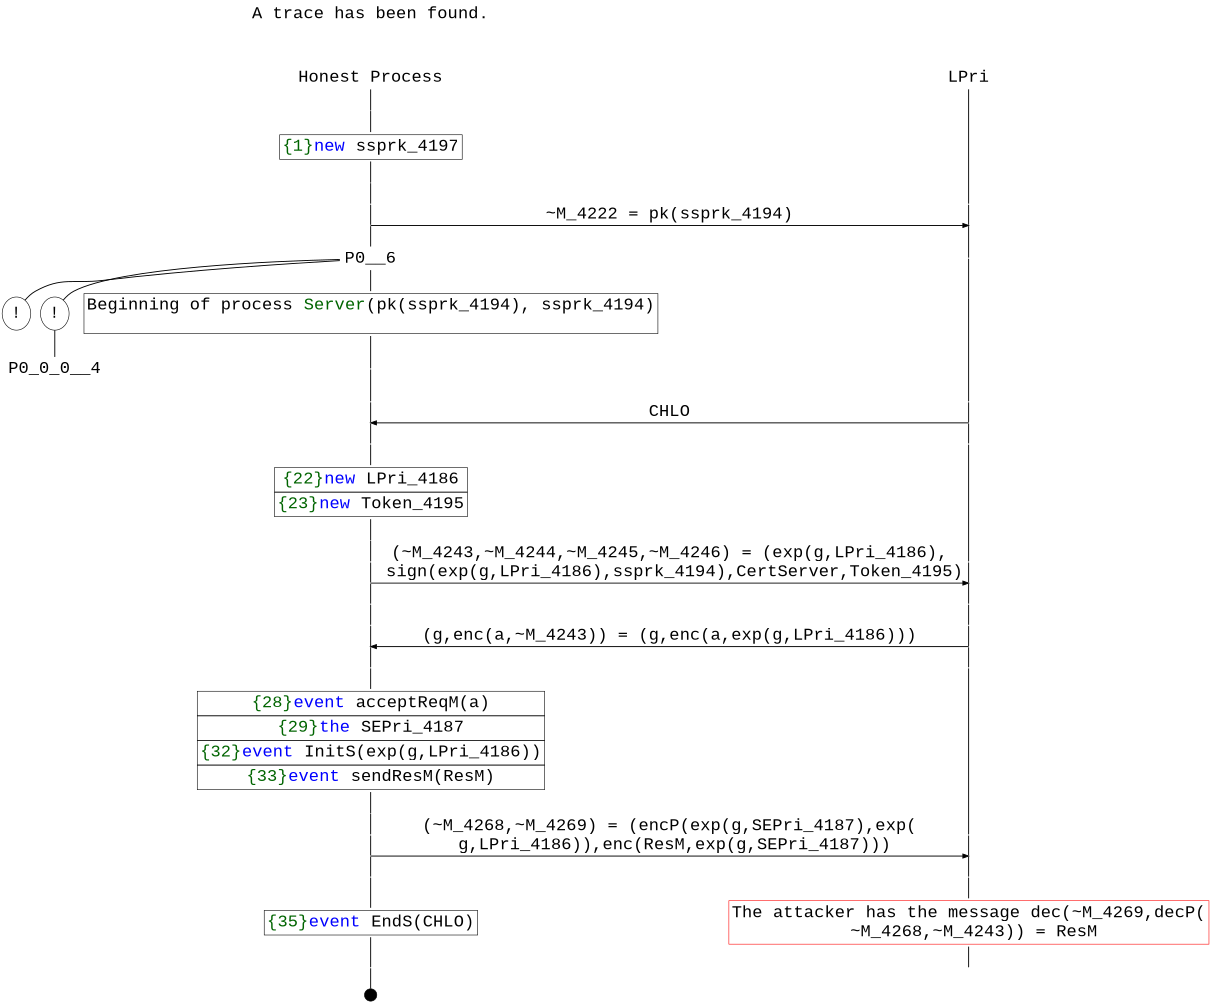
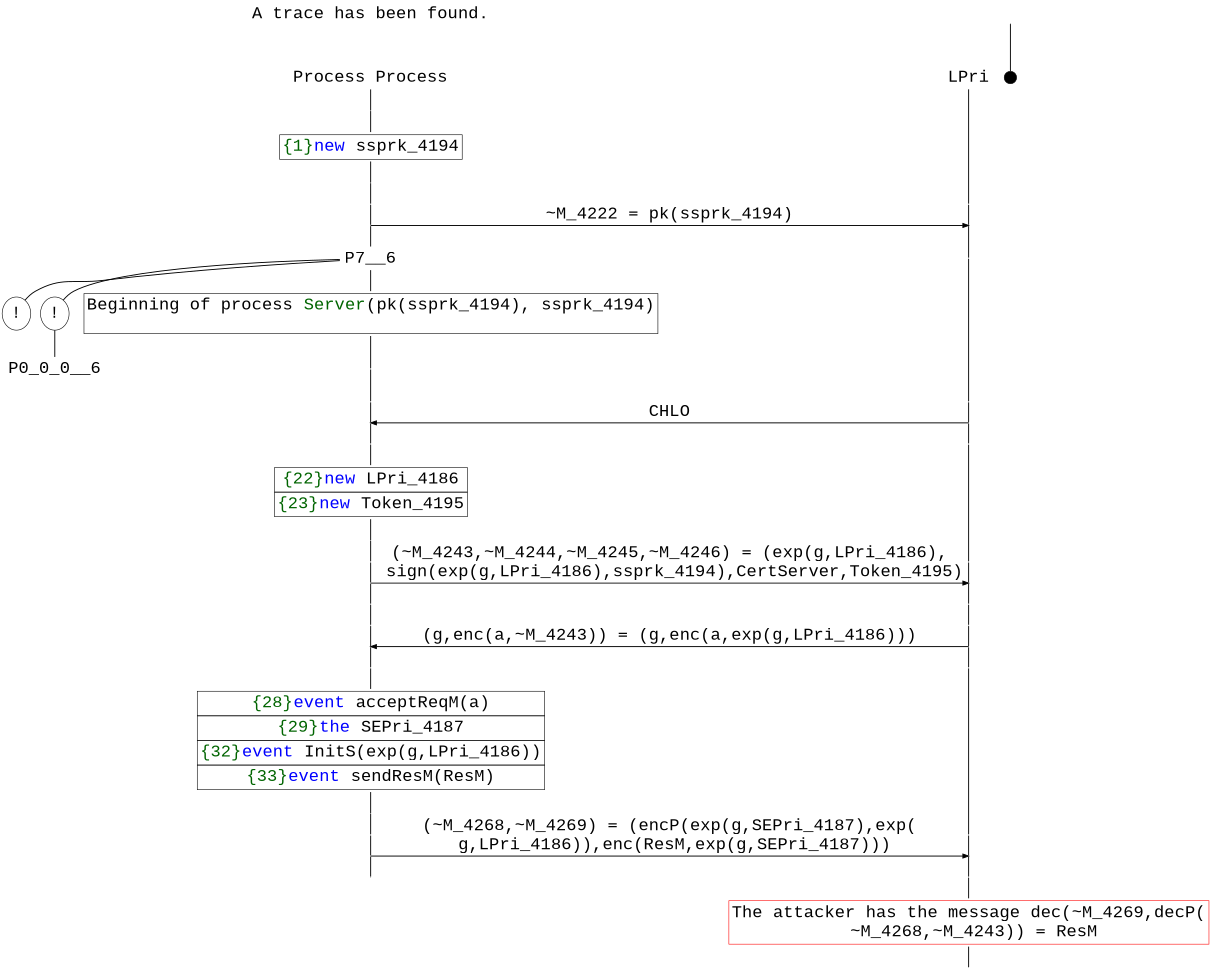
(371, 78) -> (371, 78)
(408, 146) -> (408, 146)
(371, 258) -> (371, 258)
(55, 369) -> (55, 369)
(371, 922) -> none
